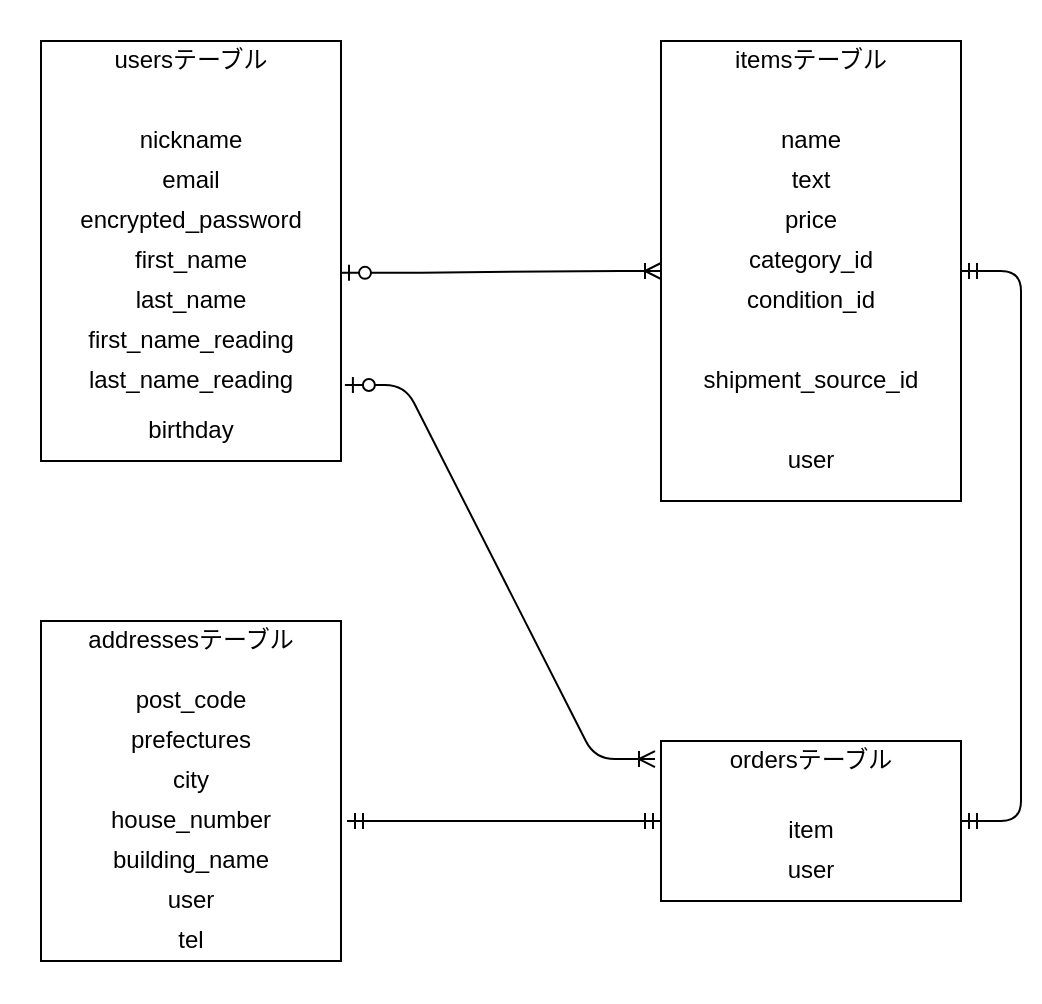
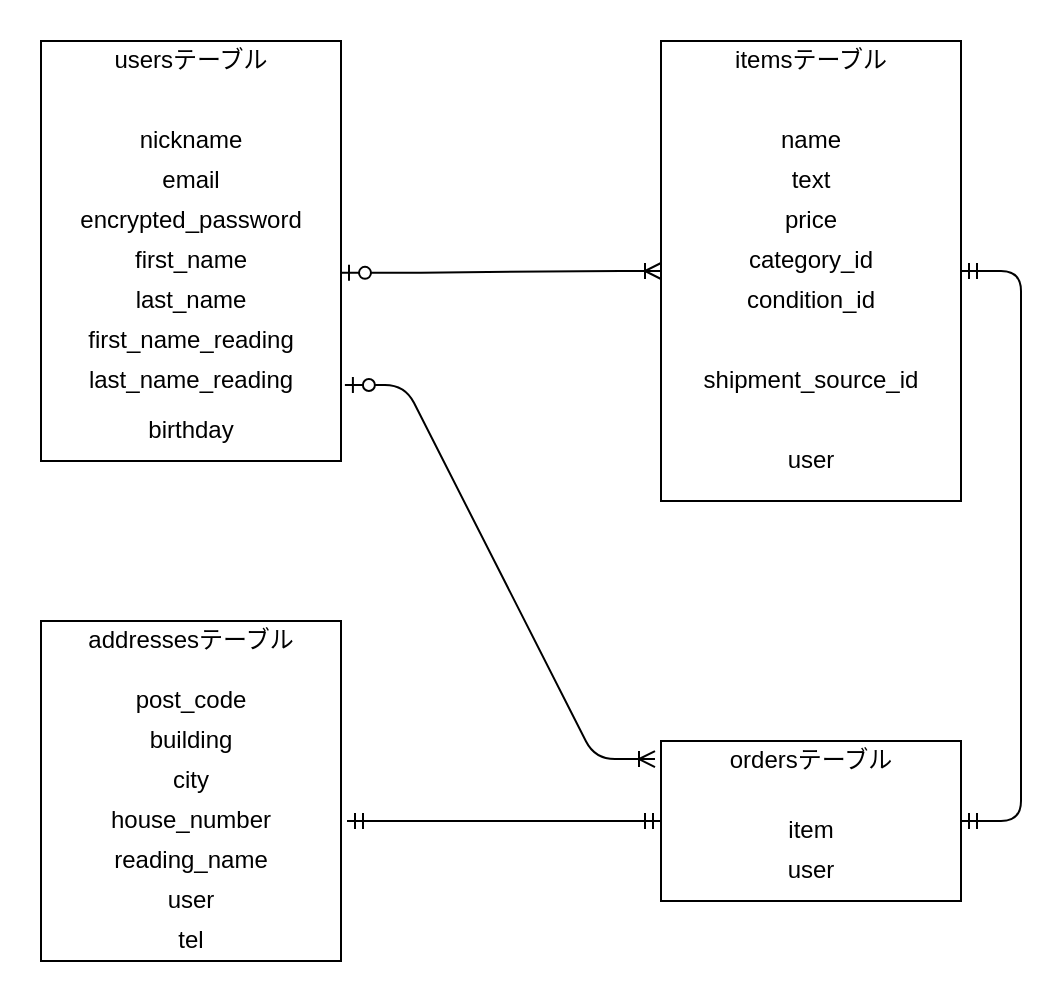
(192, 741) -> (192, 741)
(192, 861) -> (192, 861)
